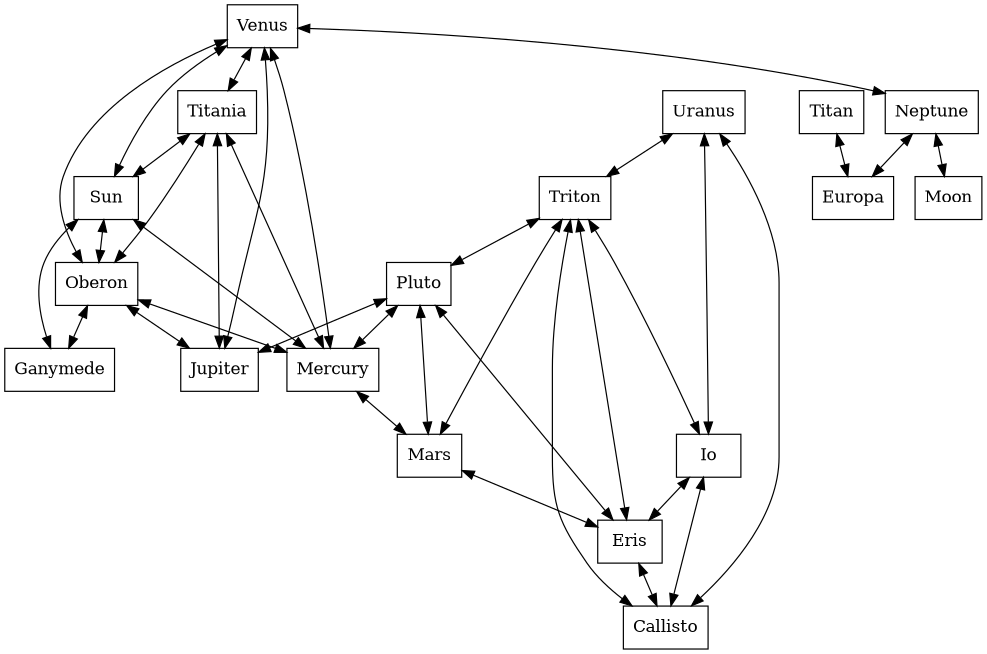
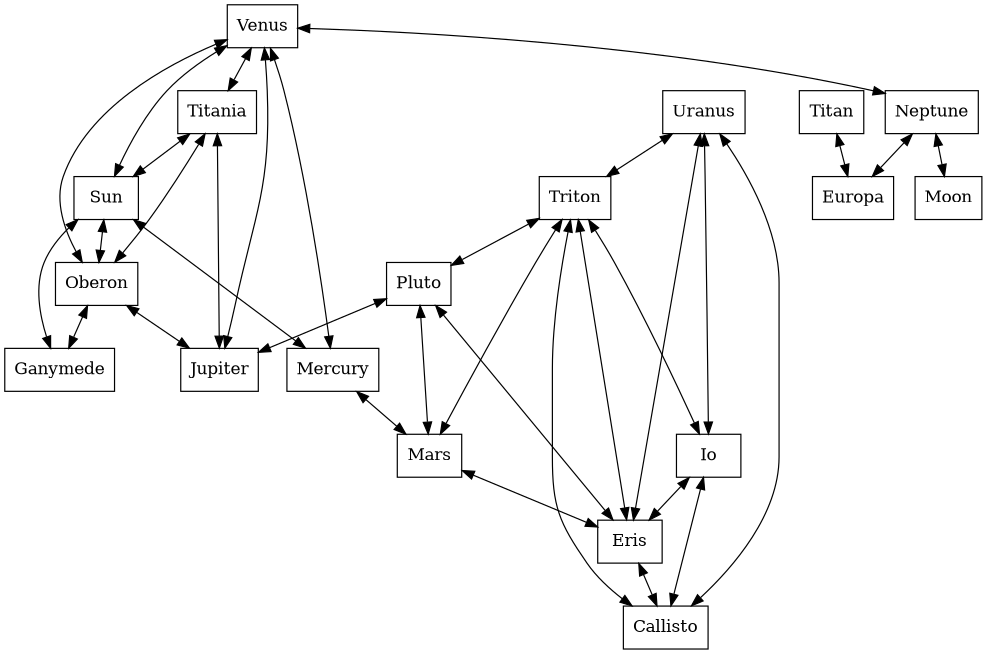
(275, 241) -> none
(210, 325) -> none
(376, 327) -> none
none -> (667, 327)
